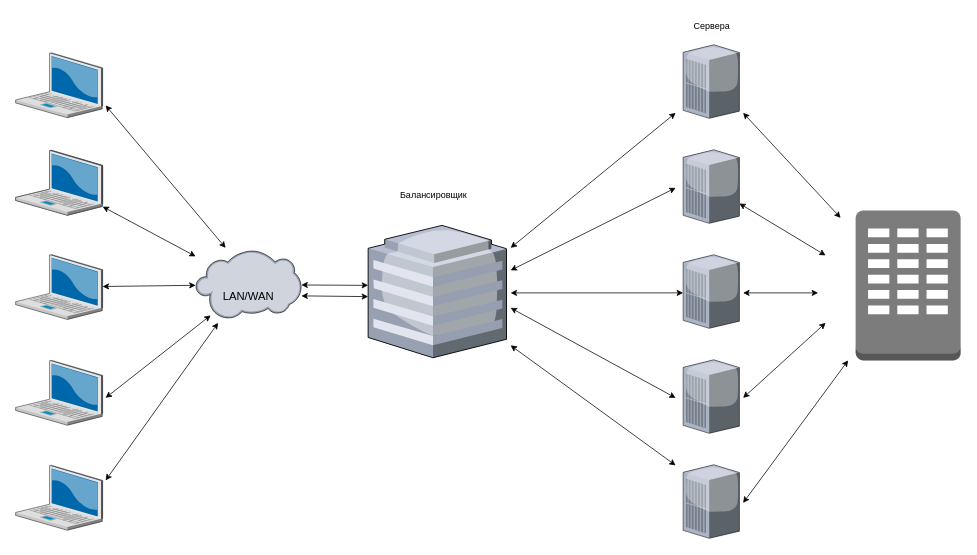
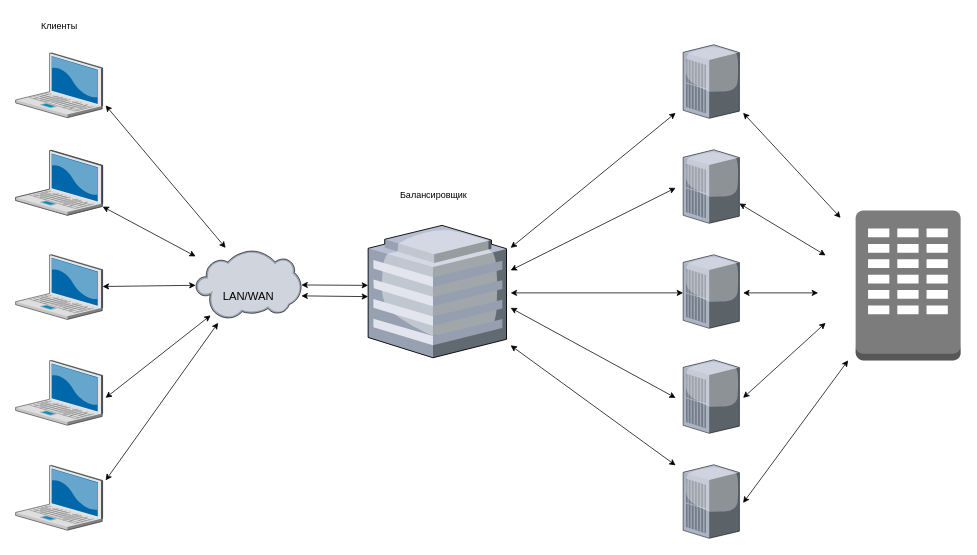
none -> (59, 27)
(711, 27) -> none
